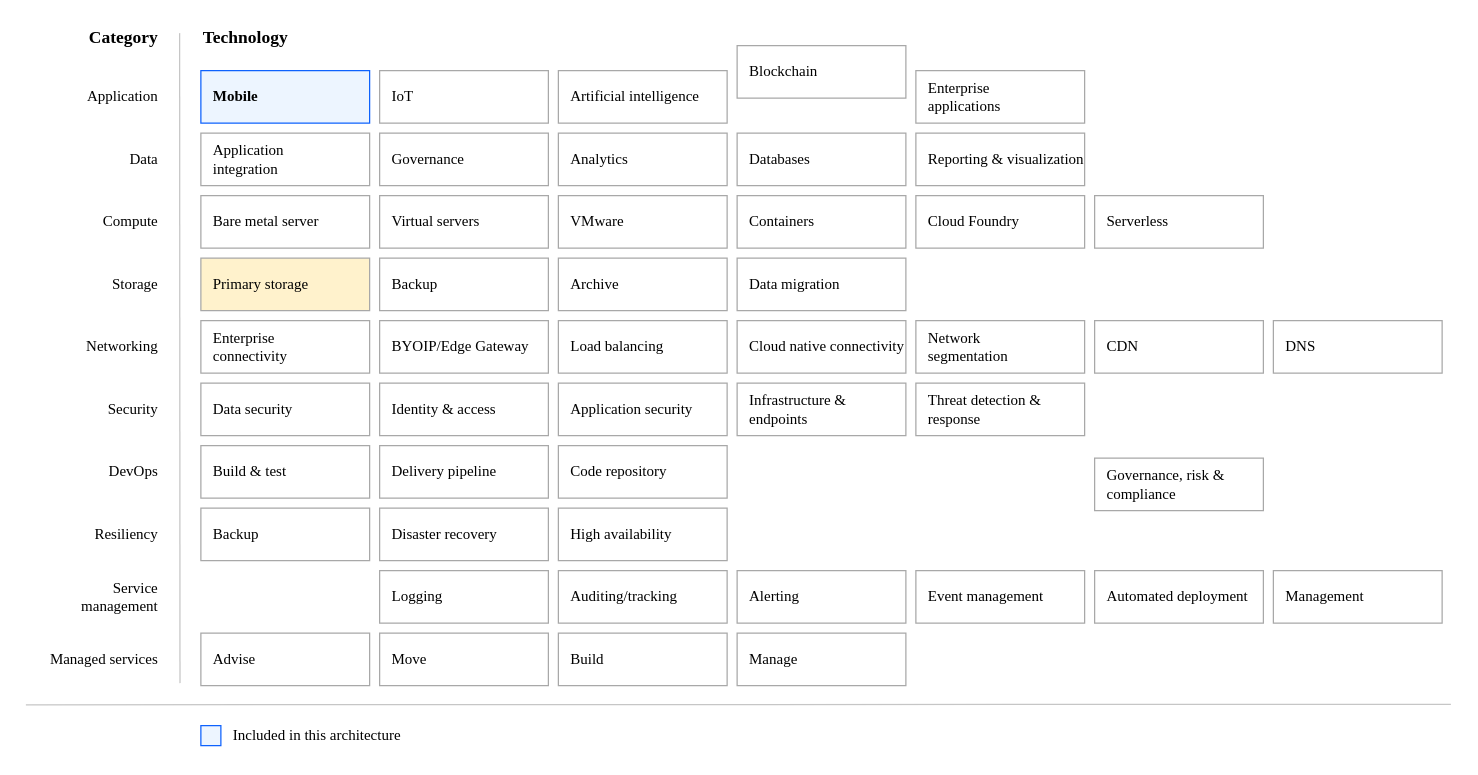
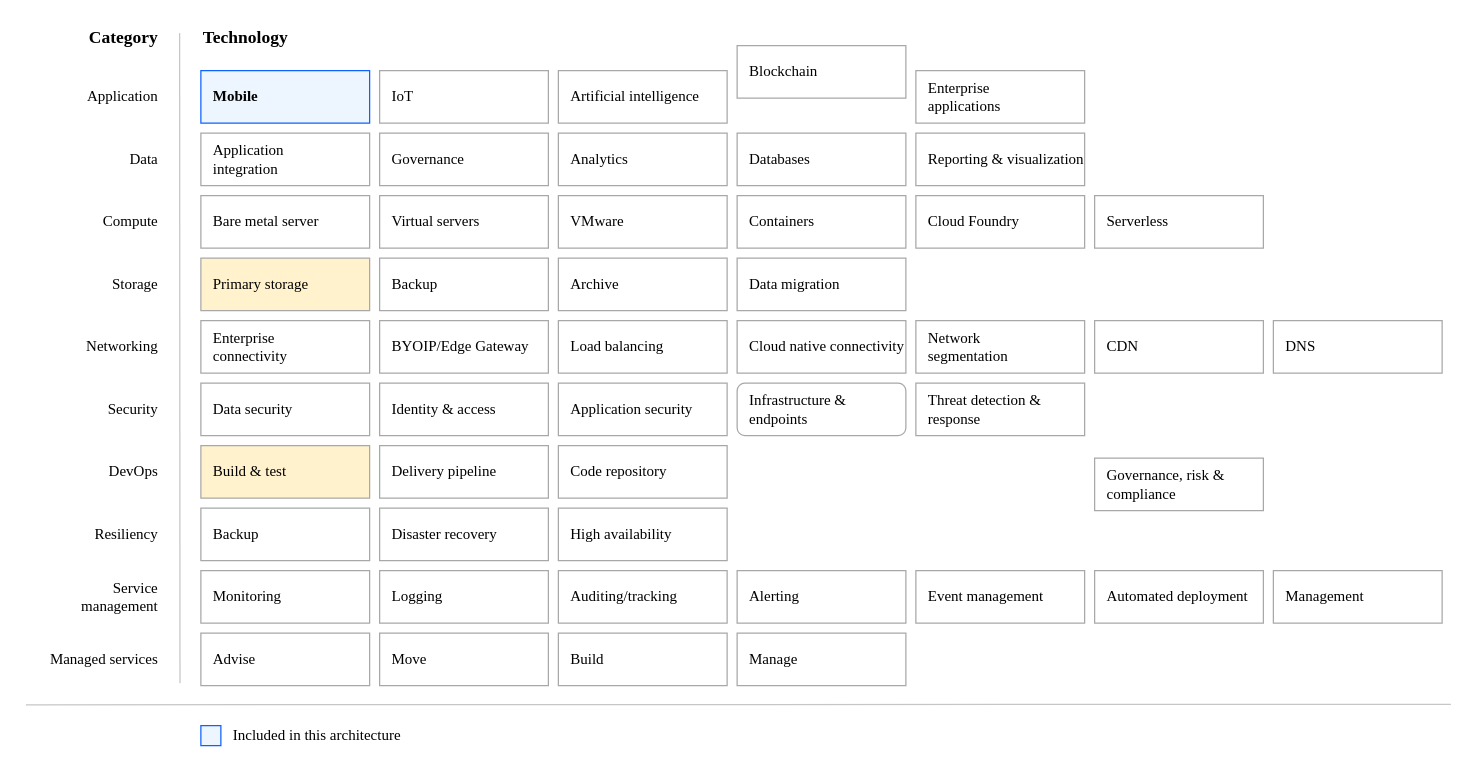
(821, 409) -> (821, 409)
(285, 472) -> (285, 472)
none -> (285, 597)
